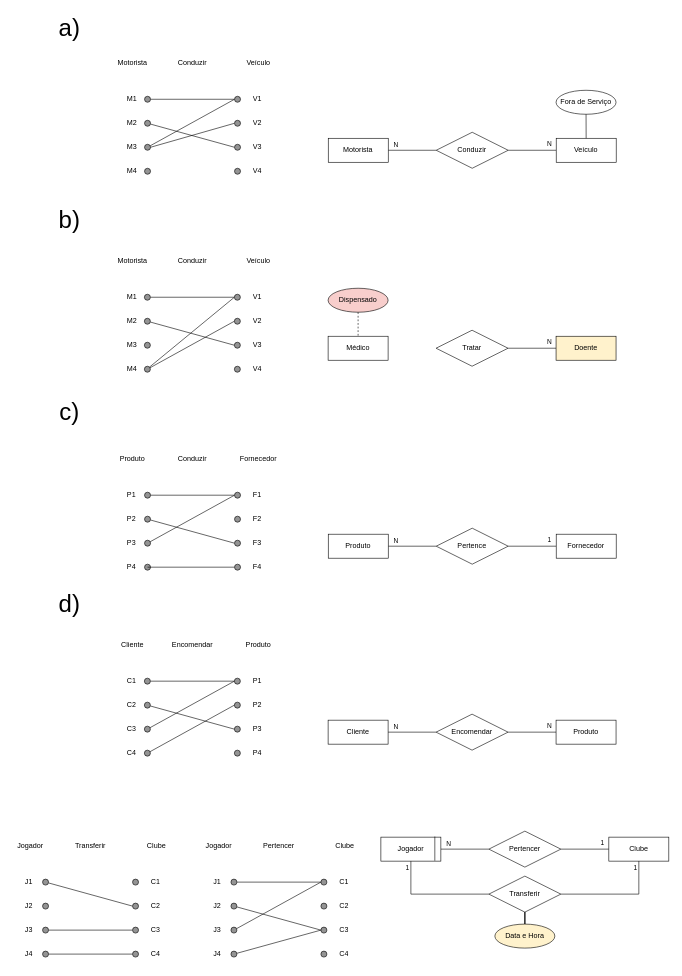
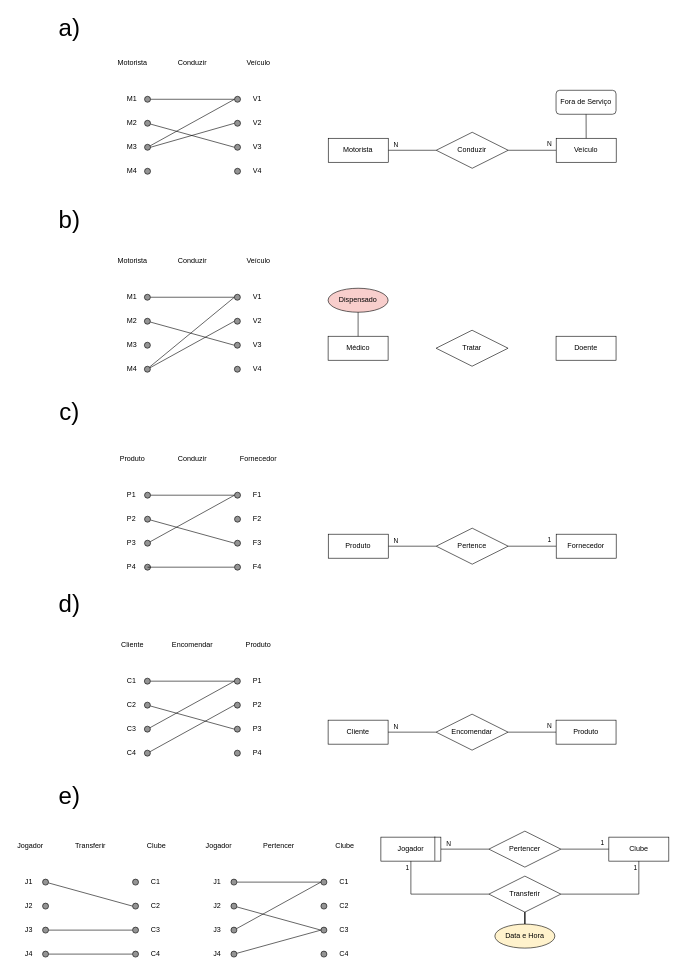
(586, 102) -> (586, 102)
(358, 323) -> (358, 323)
(532, 348) -> none
(586, 348) -> (586, 348)
none -> (69, 795)
